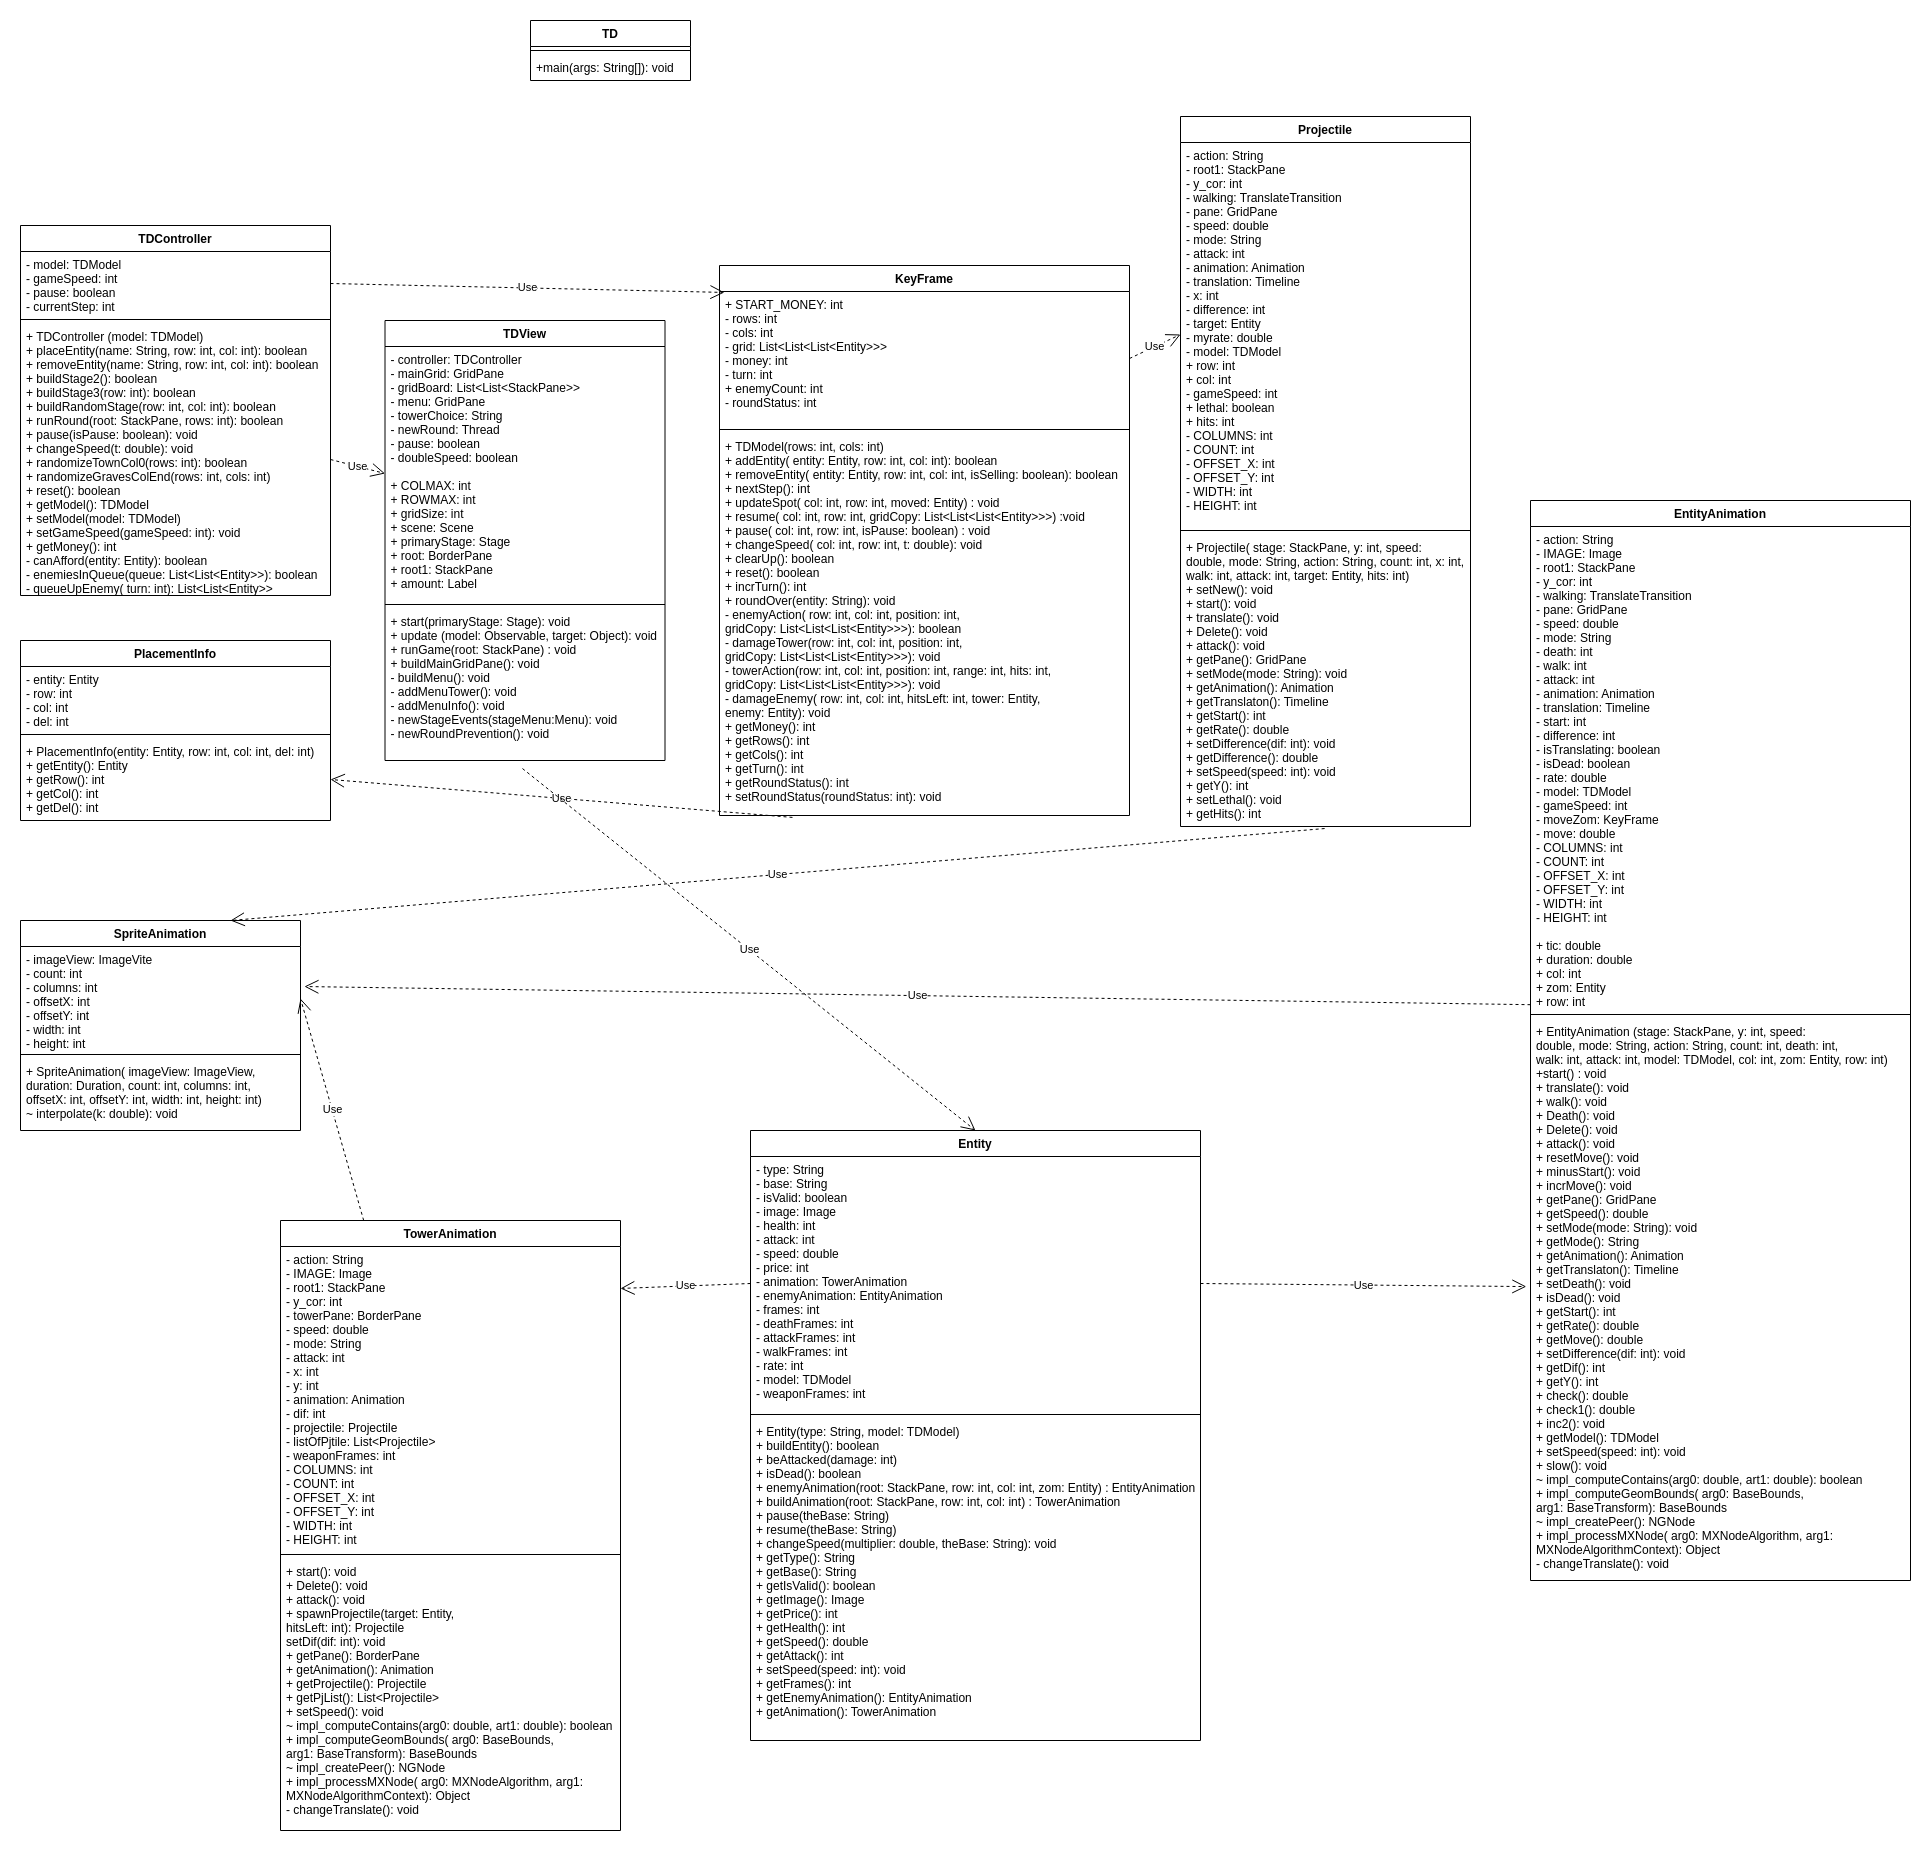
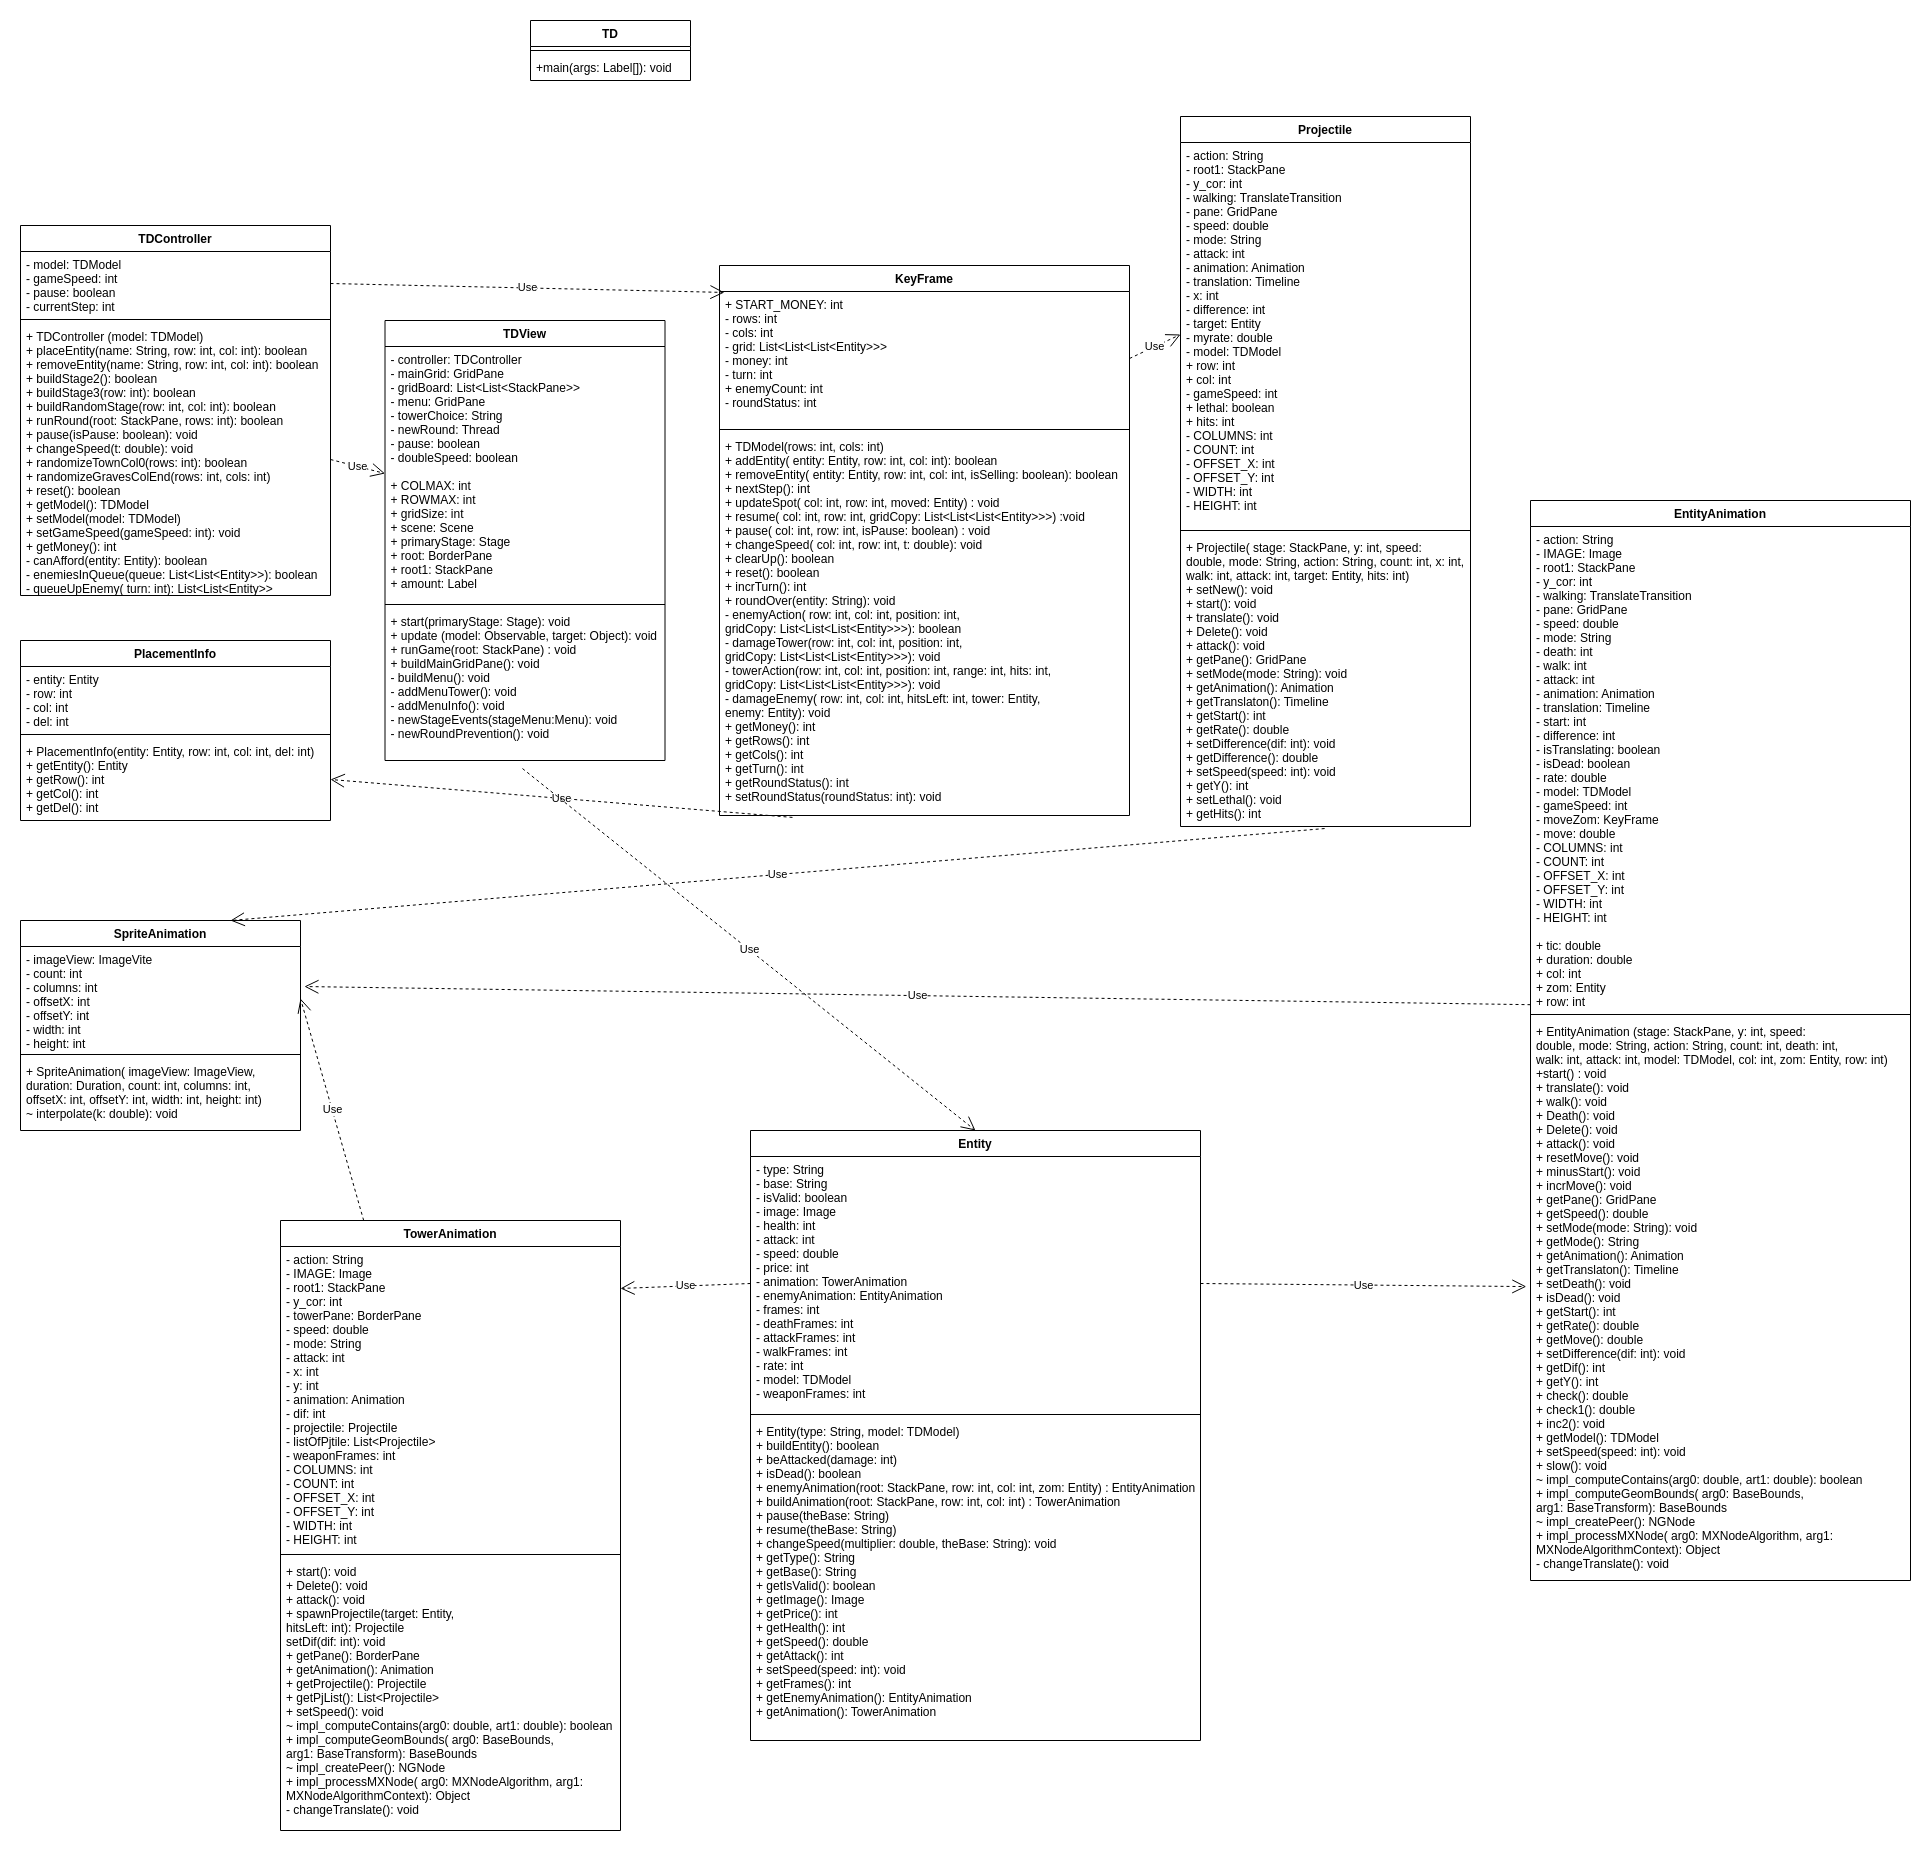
(616, 68) -> (612, 68)
